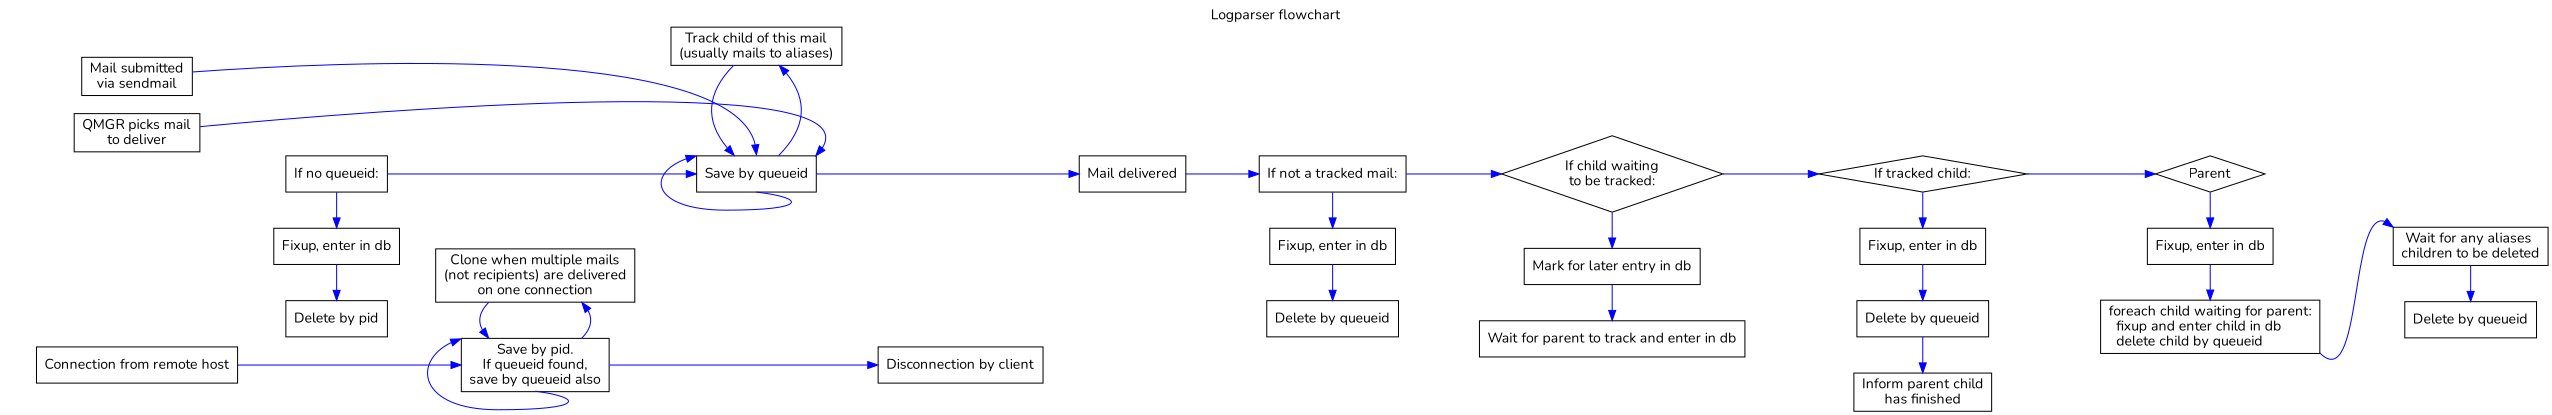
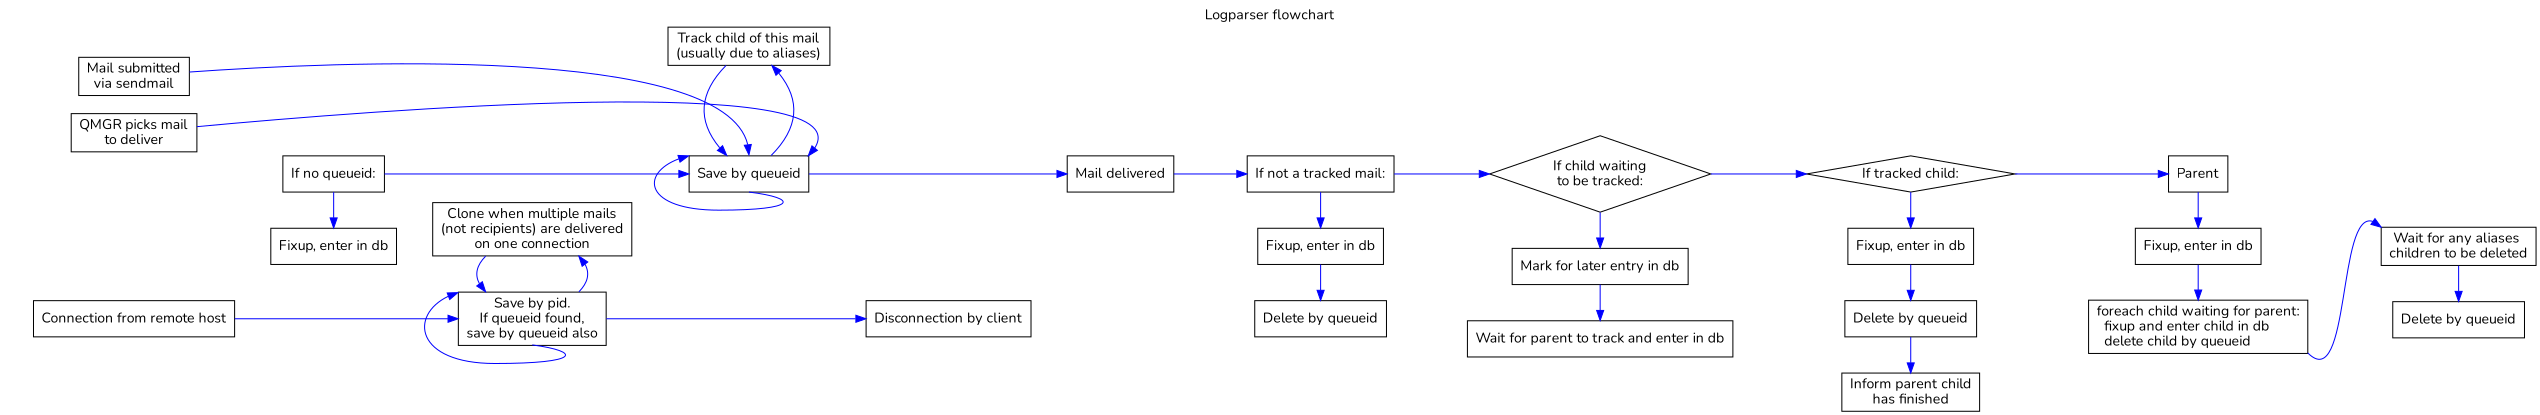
(756, 46) -> (749, 46)
(2210, 174) -> (2198, 174)
(337, 319) -> none
